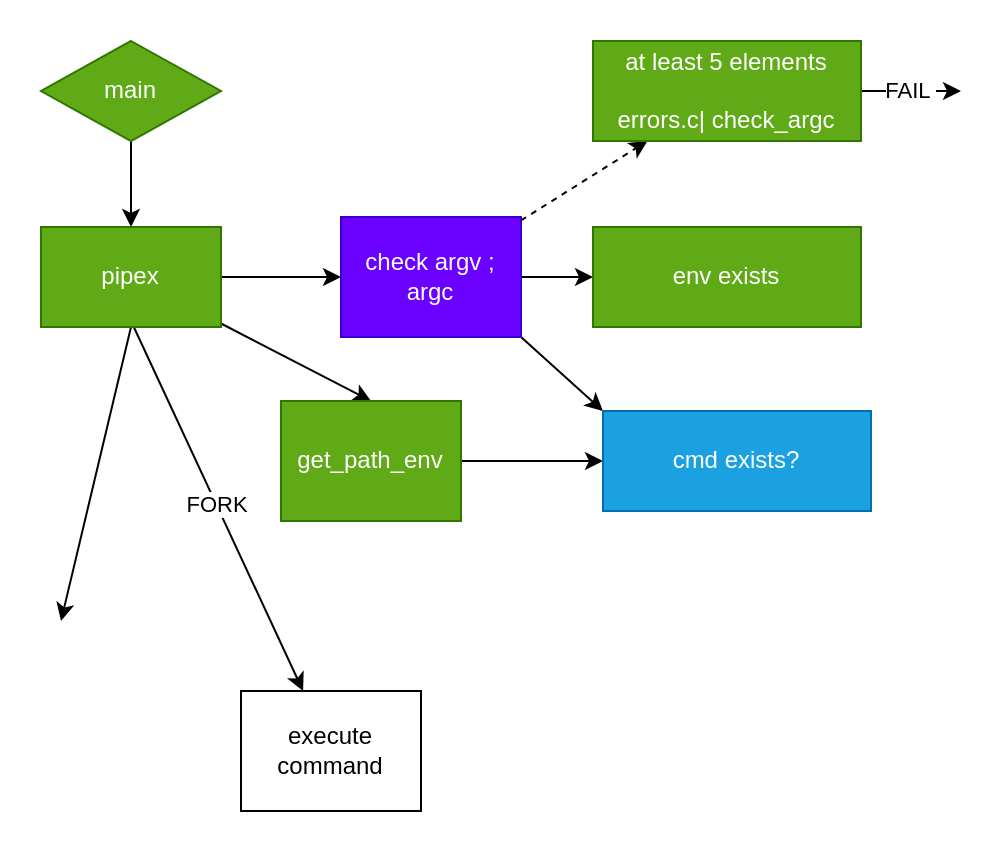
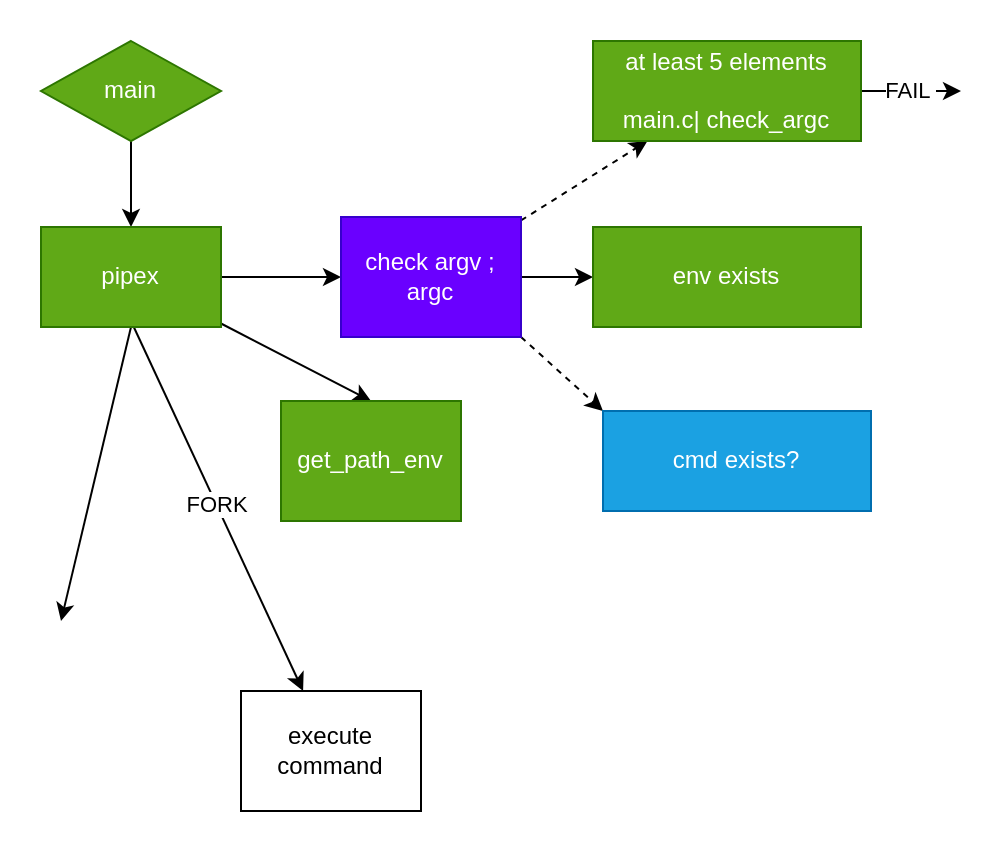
(727, 91) -> (727, 91)
(558, 370) -> (558, 370)
(525, 461) -> none
